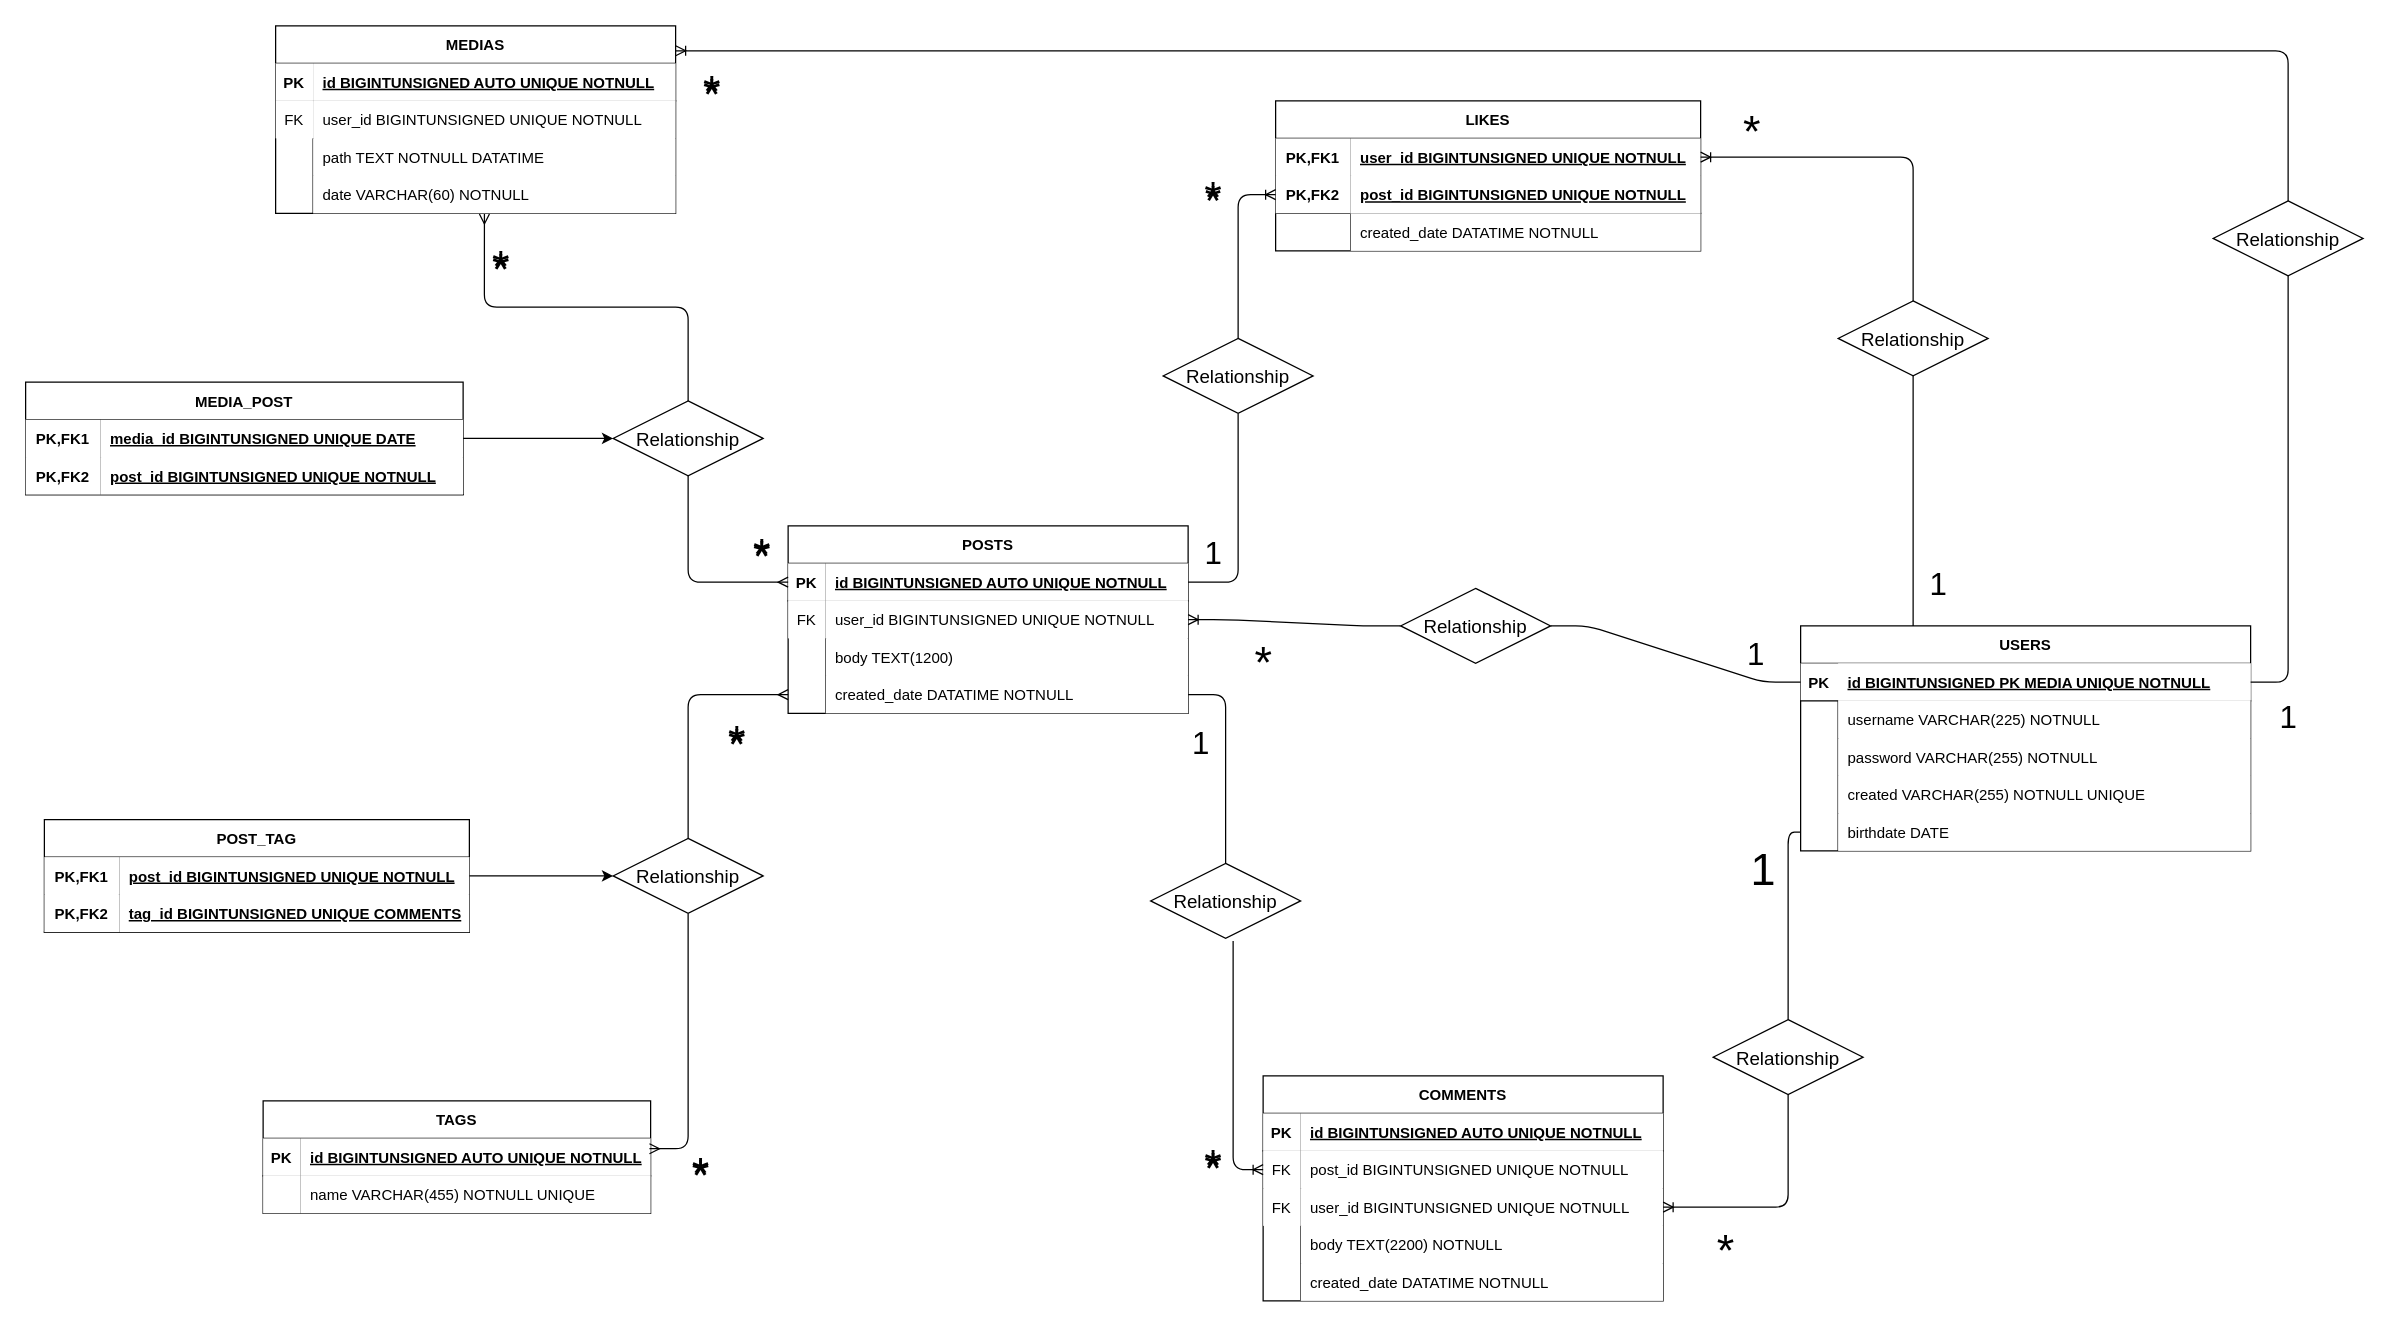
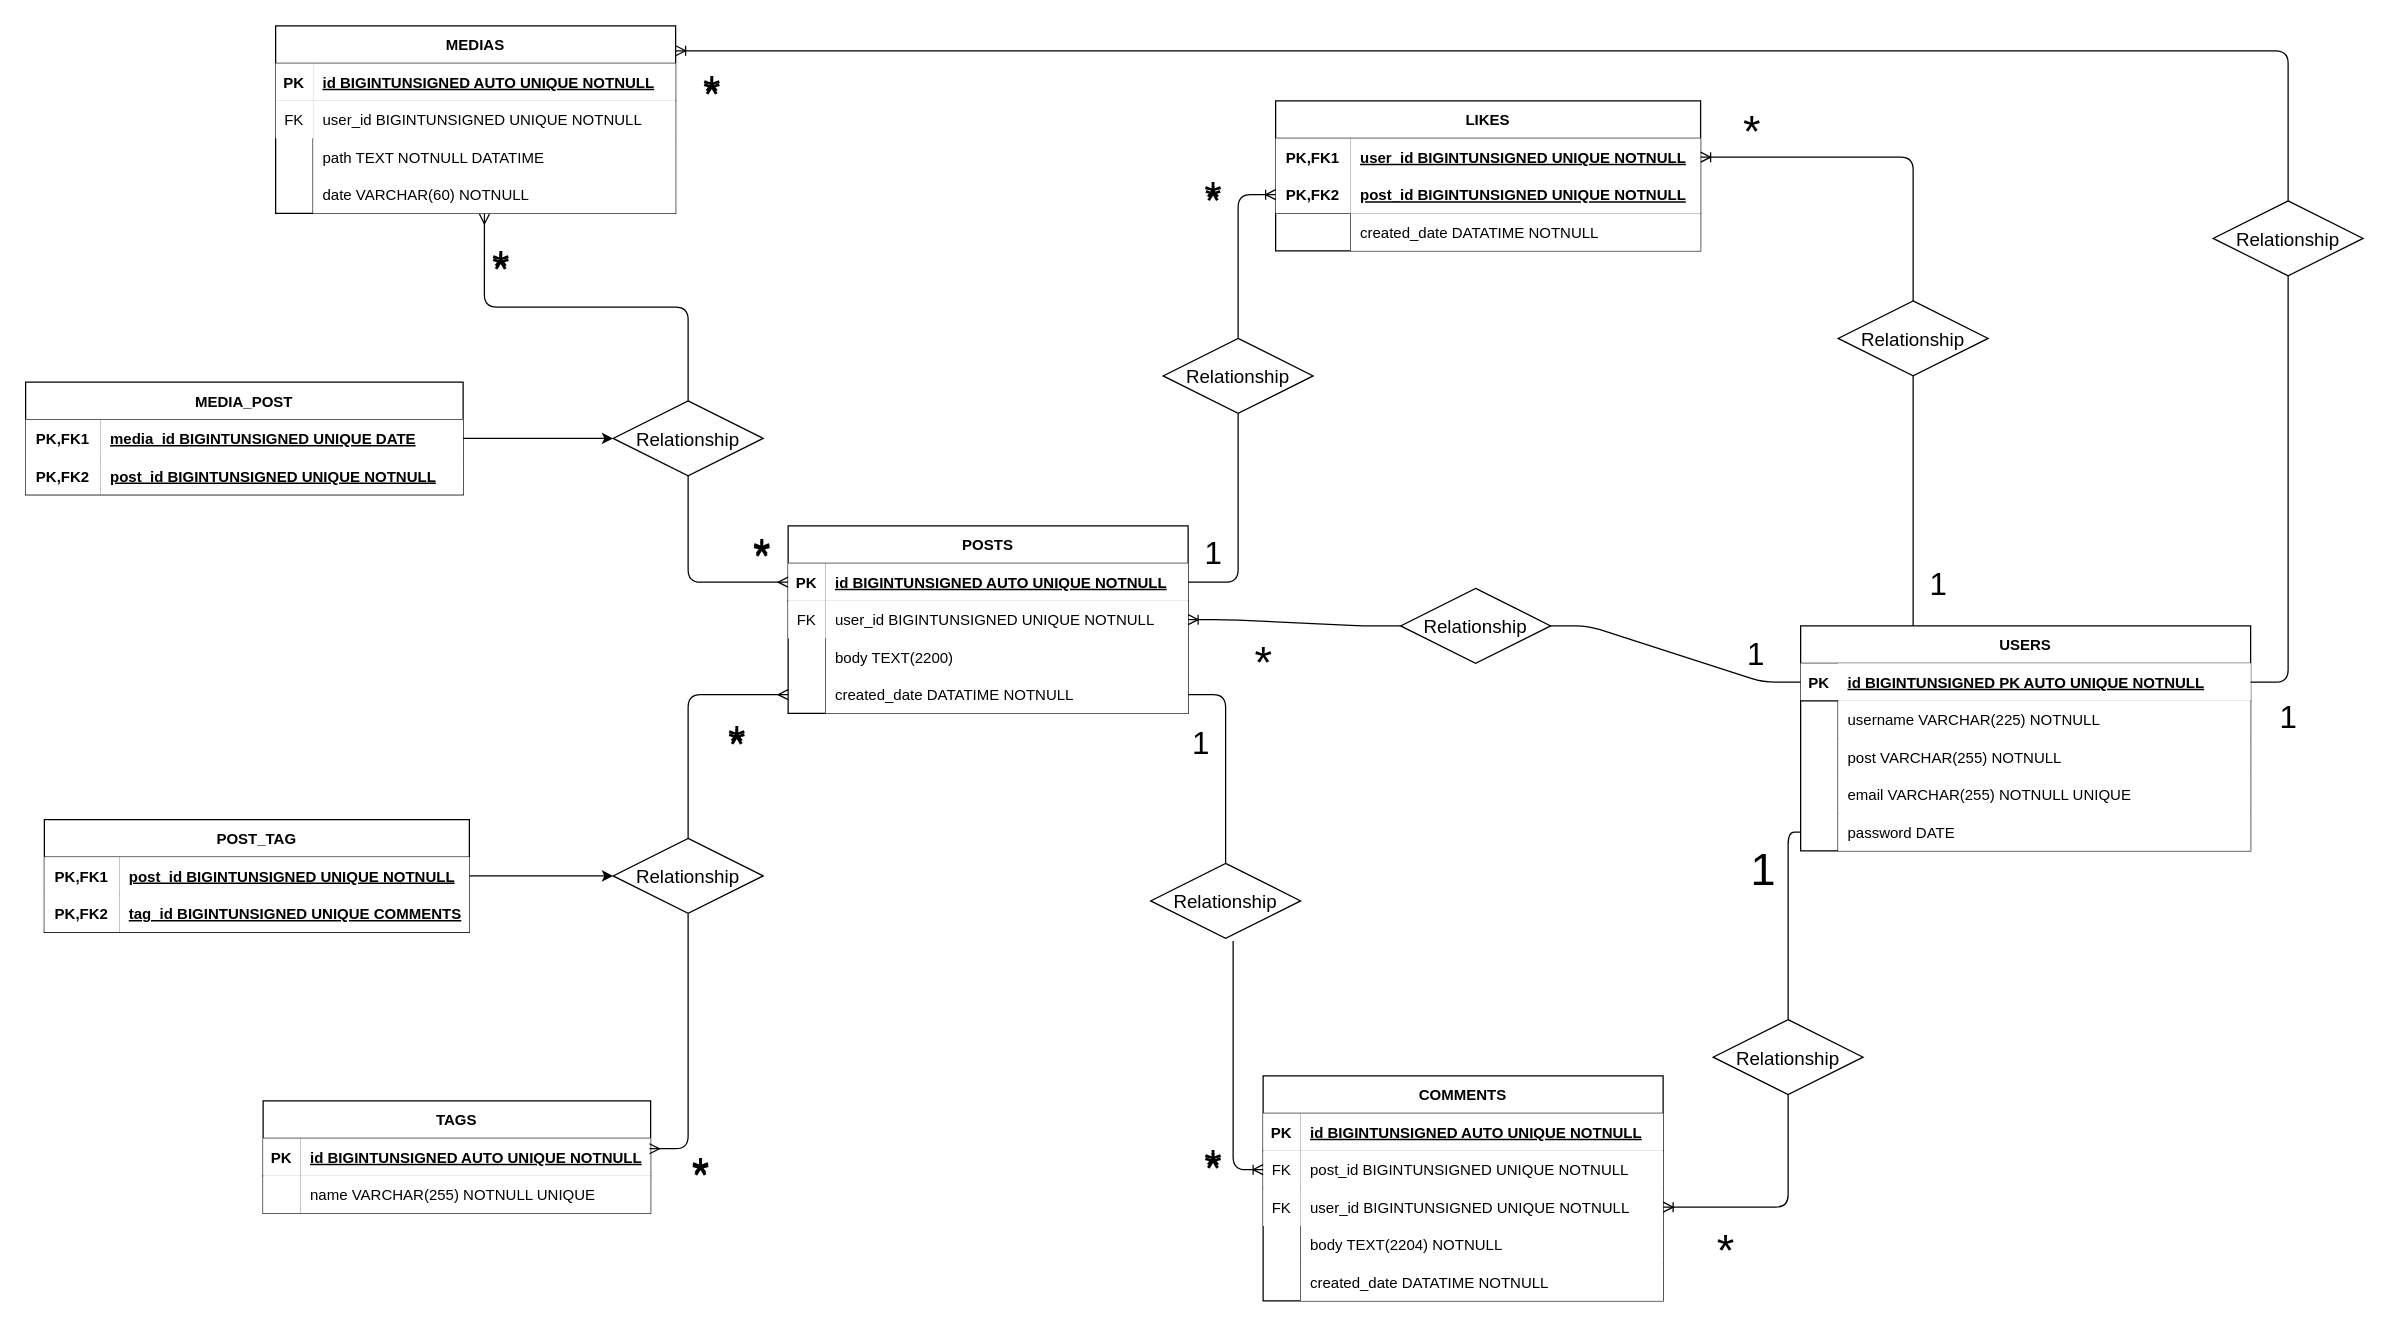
(896, 658) -> (896, 658)
(2008, 683) -> (2004, 683)
(1965, 758) -> (1949, 758)
(1989, 795) -> (1976, 795)
(1902, 833) -> (1900, 833)
(439, 1195) -> (439, 1195)
(1403, 1245) -> (1403, 1245)
